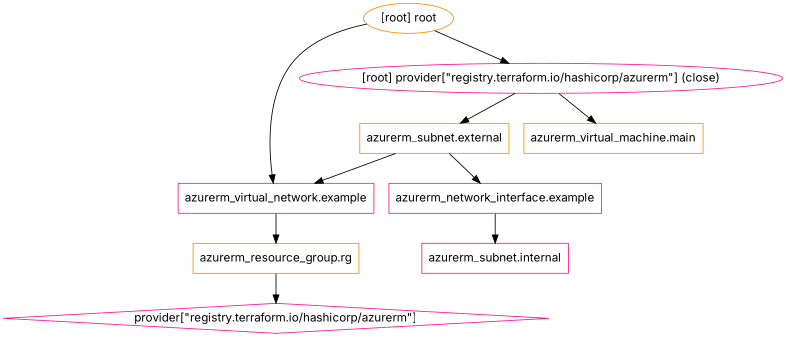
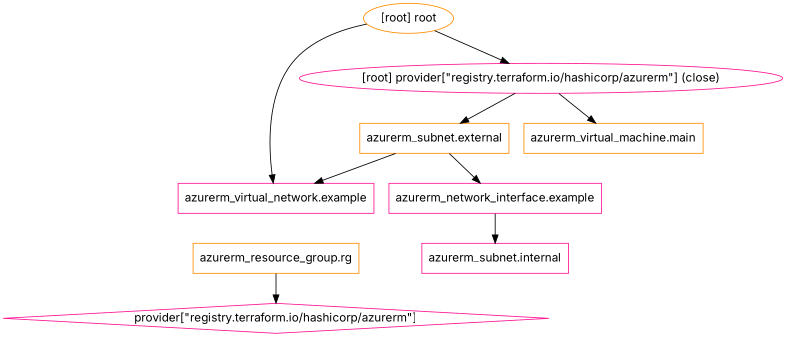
(276, 224) -> none
